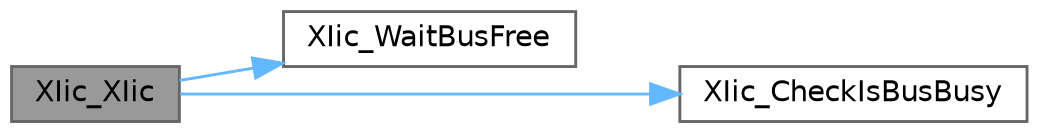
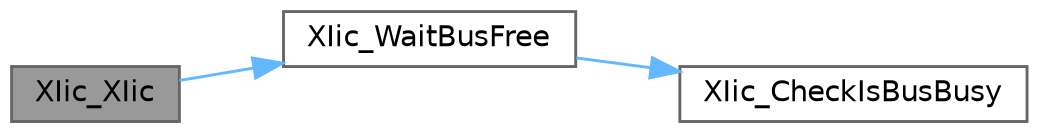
(415, 94) -> (613, 63)
